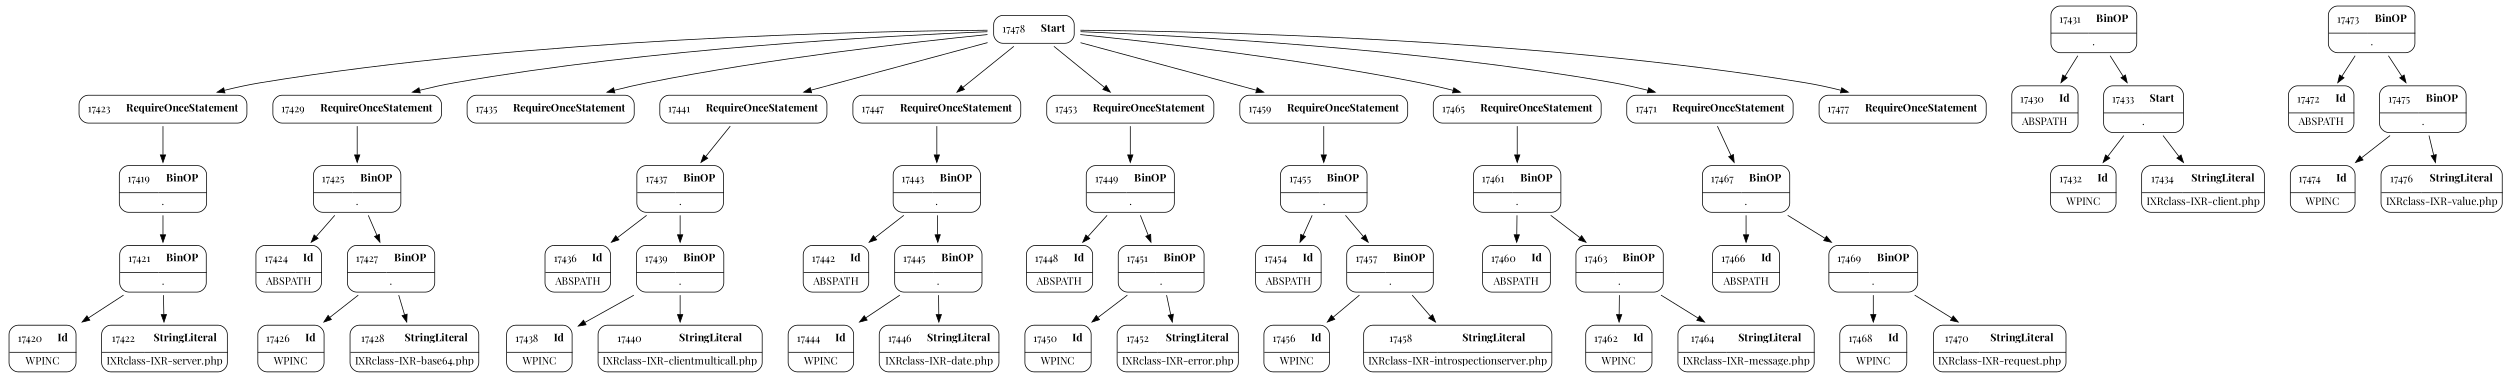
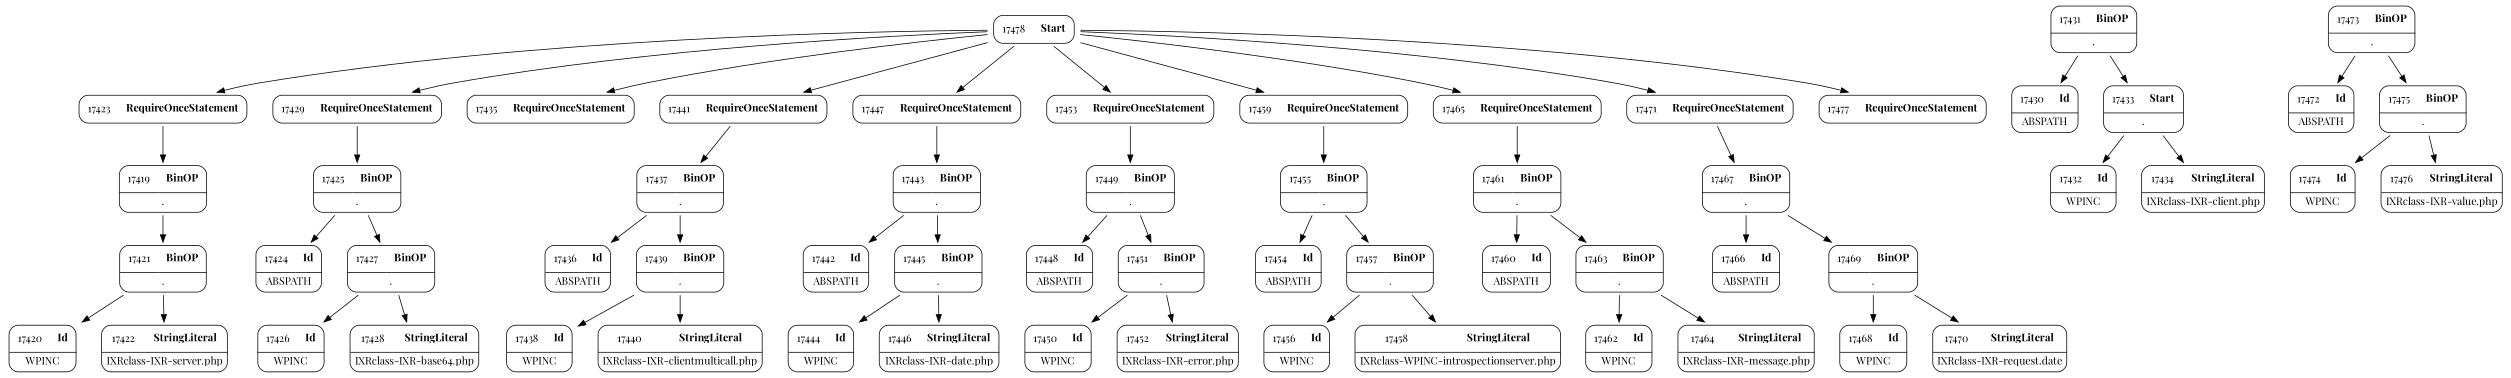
(1458, 361) -> (1458, 361)
(2000, 361) -> (2000, 361)
